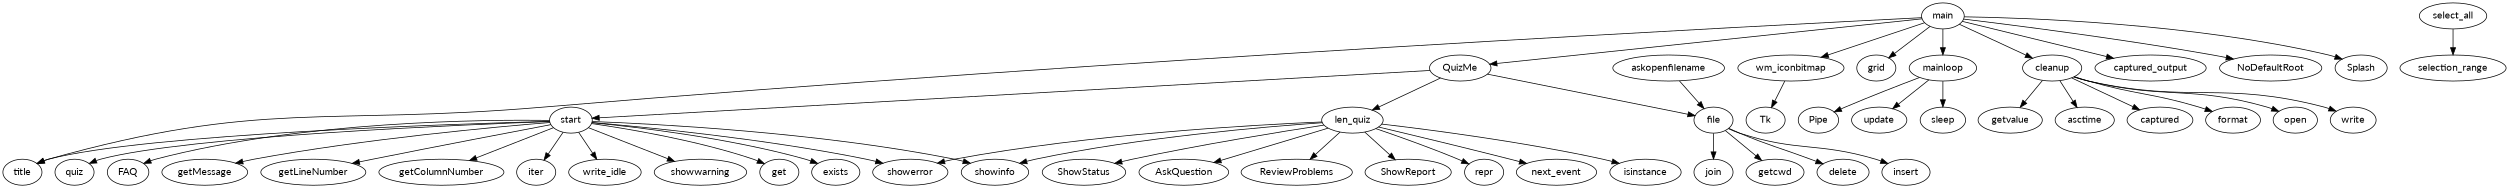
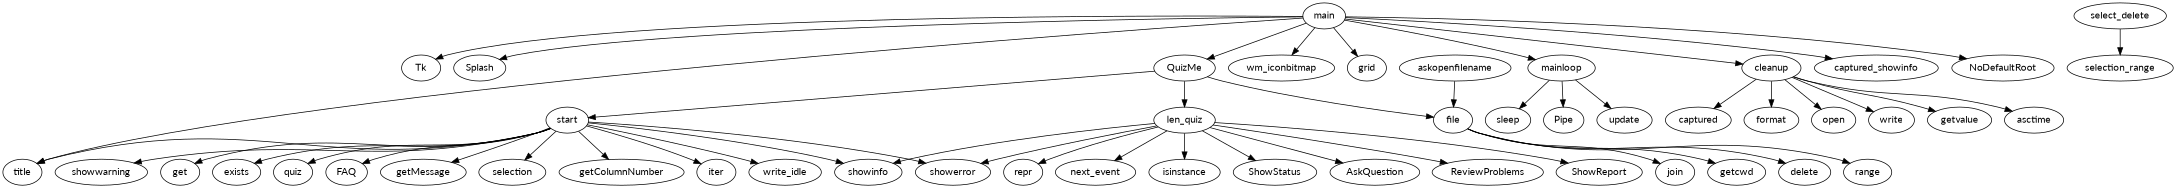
(2453, 16) -> (2120, 16)
(2151, 68) -> (1876, 68)
(1780, 91) -> (872, 20)
(313, 172) -> (512, 172)
(1906, 172) -> (1868, 172)
